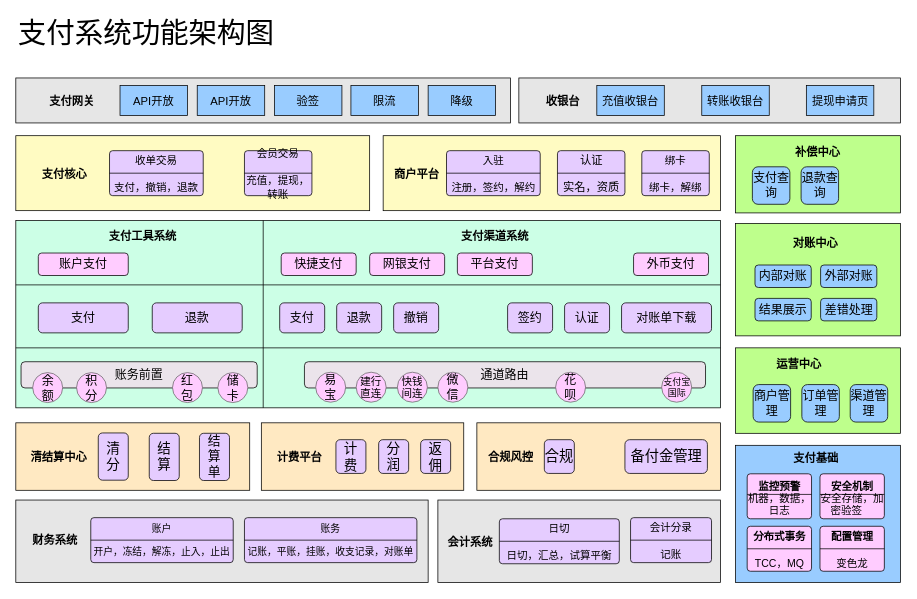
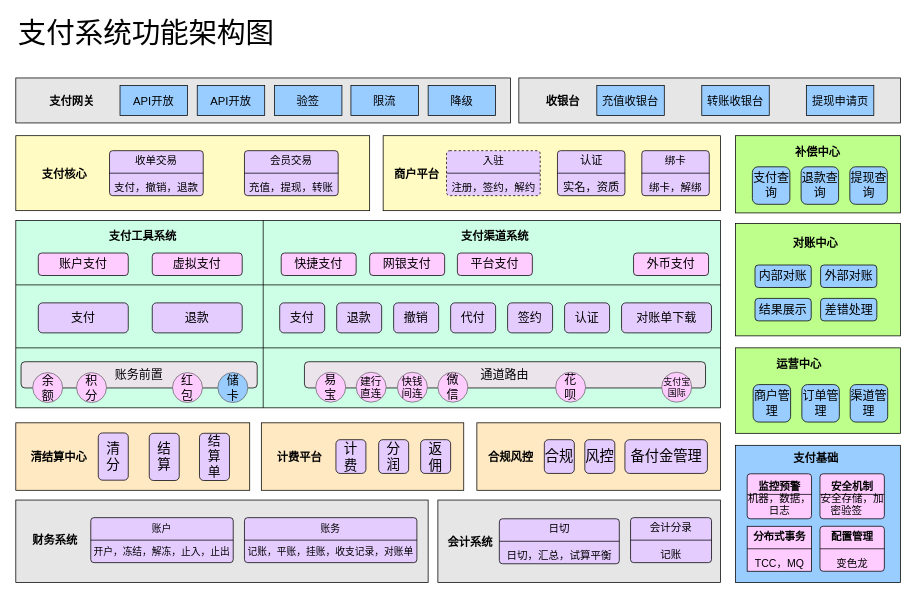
(278, 173) -> (291, 173)
(493, 173) -> (493, 173)
none -> (869, 186)
none -> (197, 264)
none -> (473, 318)
(233, 388) -> (233, 388)
none -> (600, 457)
(779, 549) -> (779, 549)
